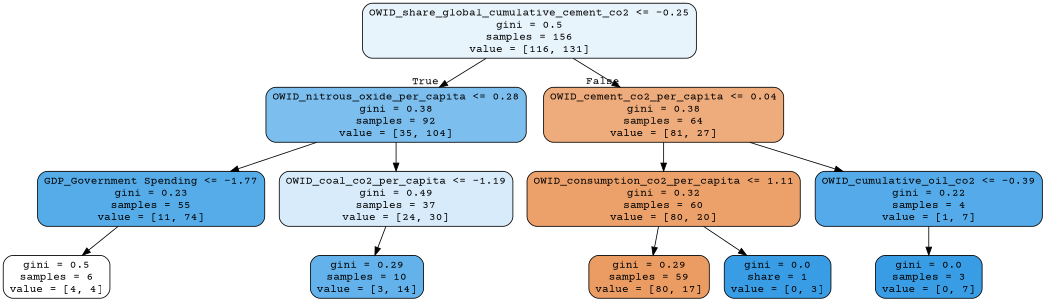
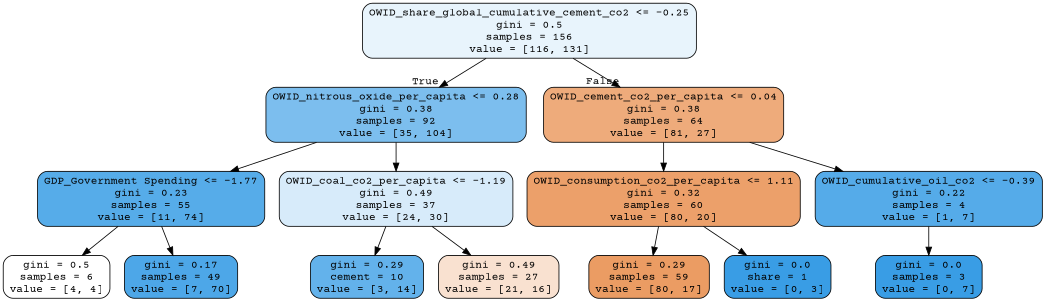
none -> (181, 277)
(367, 277) -> (367, 277)
none -> (499, 277)
